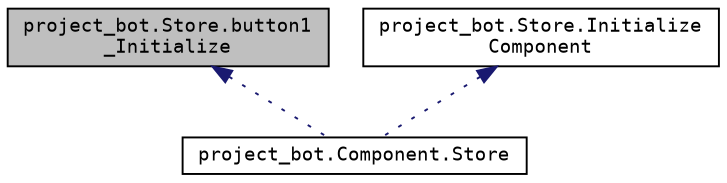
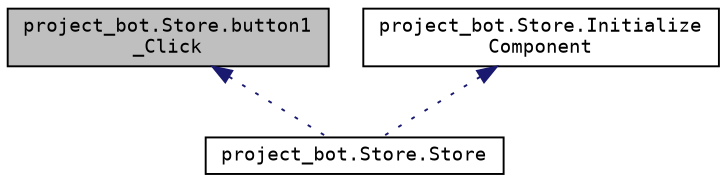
(168, 37) -> (168, 37)
(355, 156) -> (355, 156)
